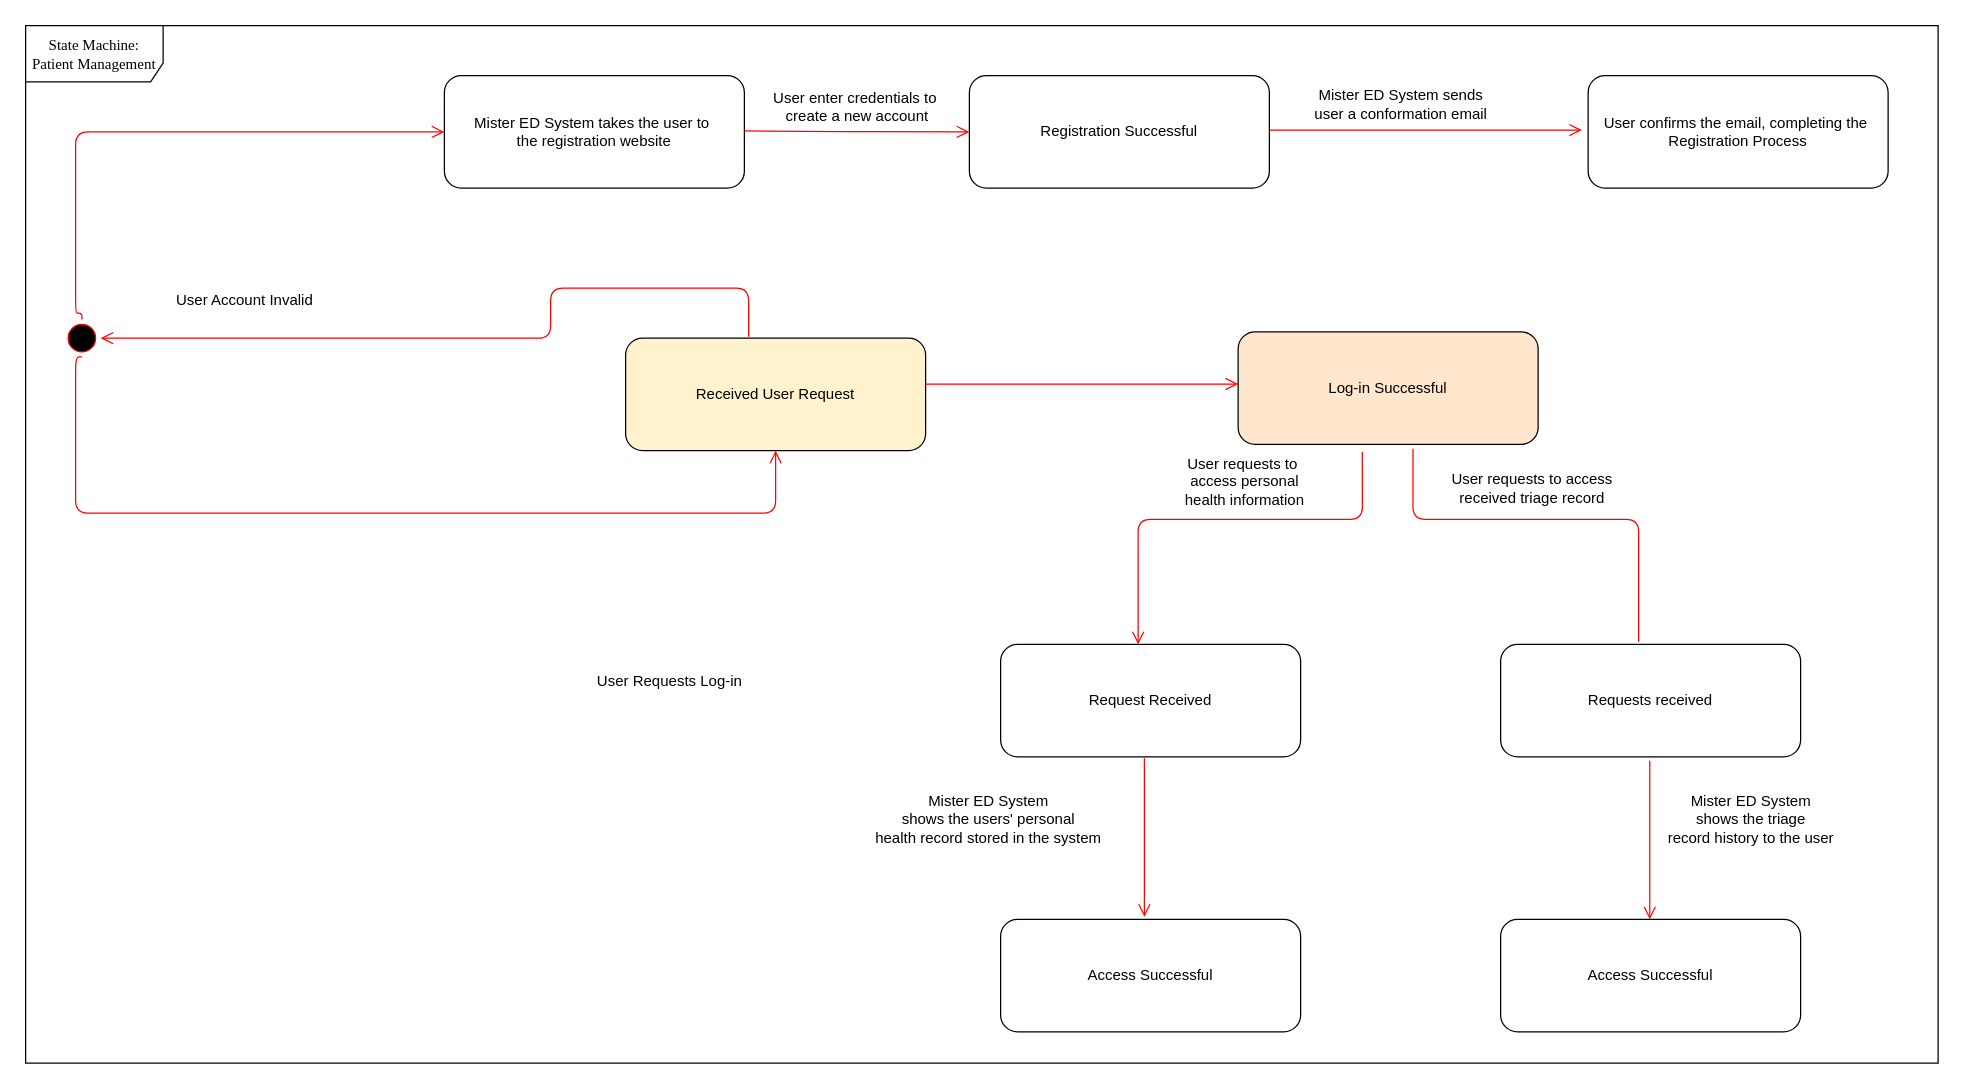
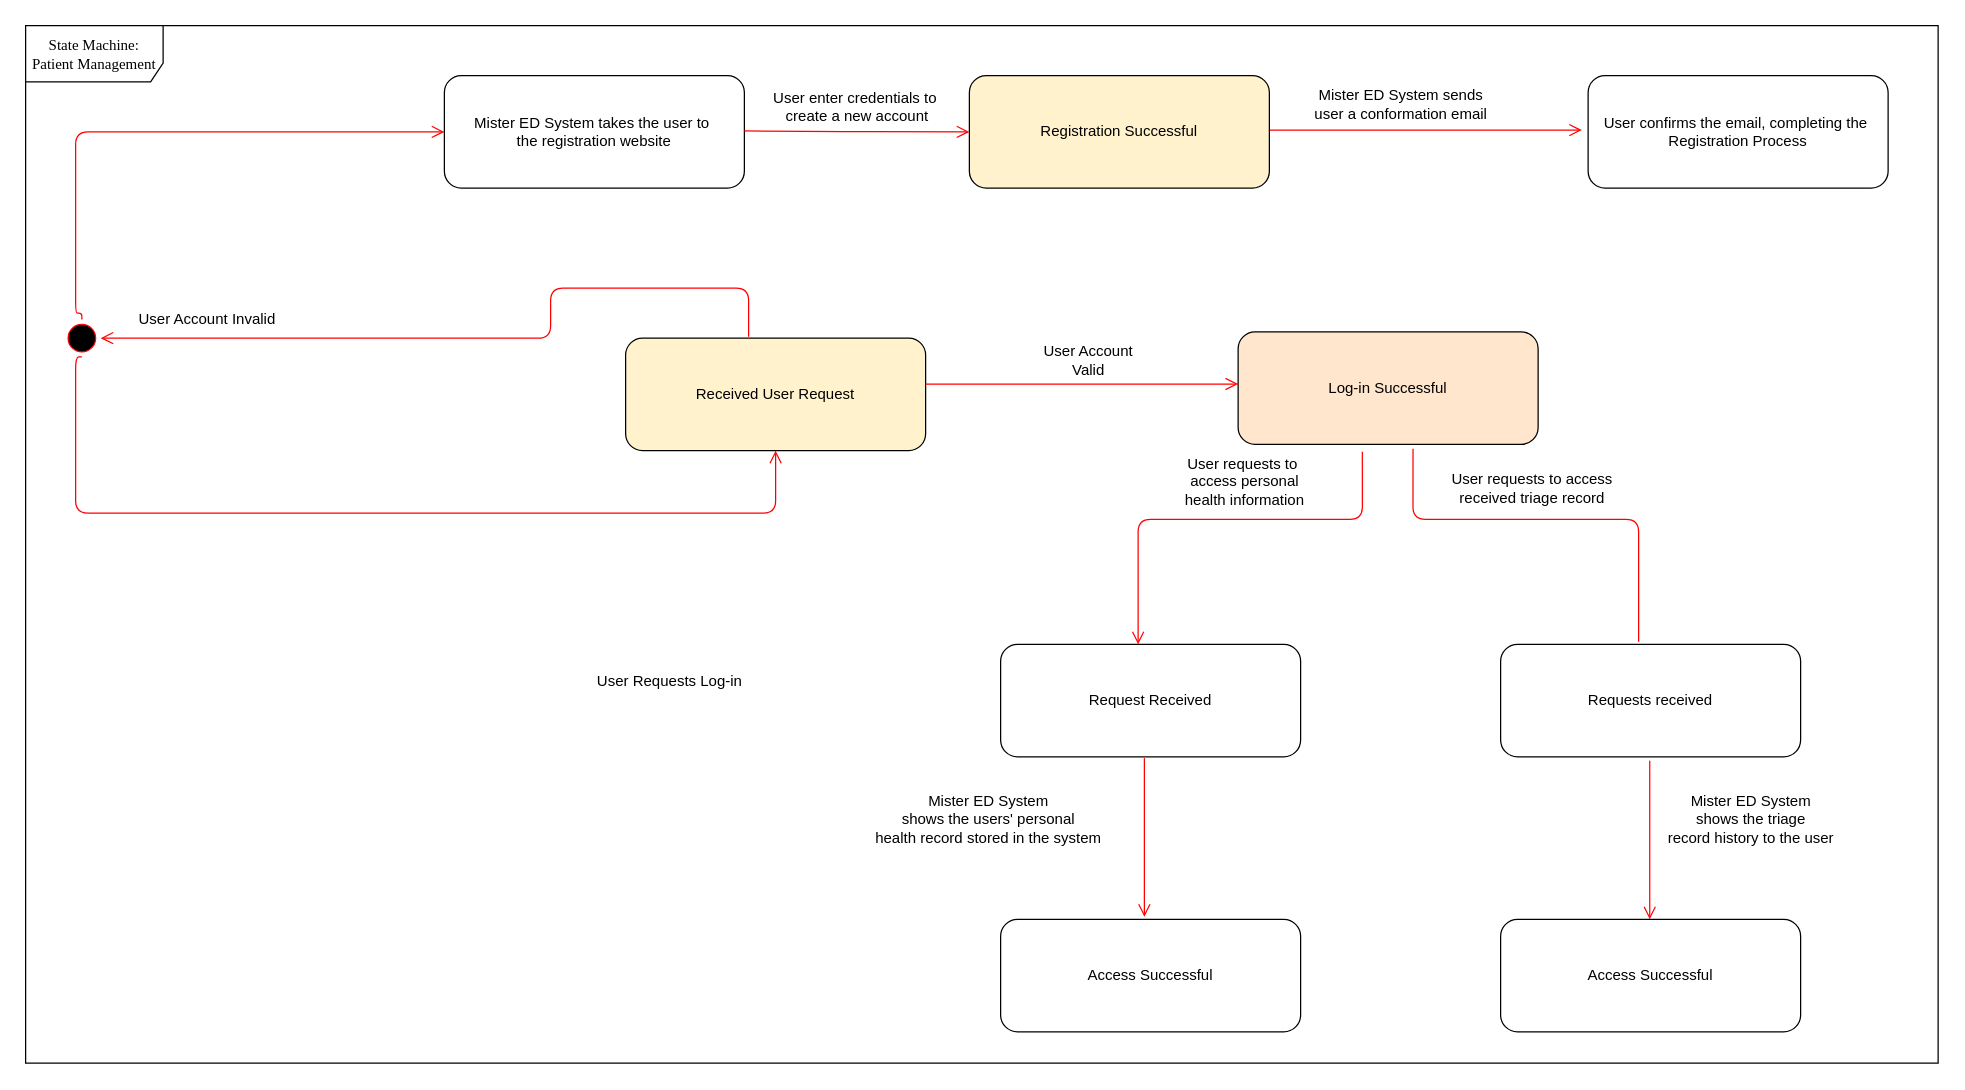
(1119, 132) -> (1119, 132)
(244, 301) -> (207, 319)
none -> (1088, 361)
